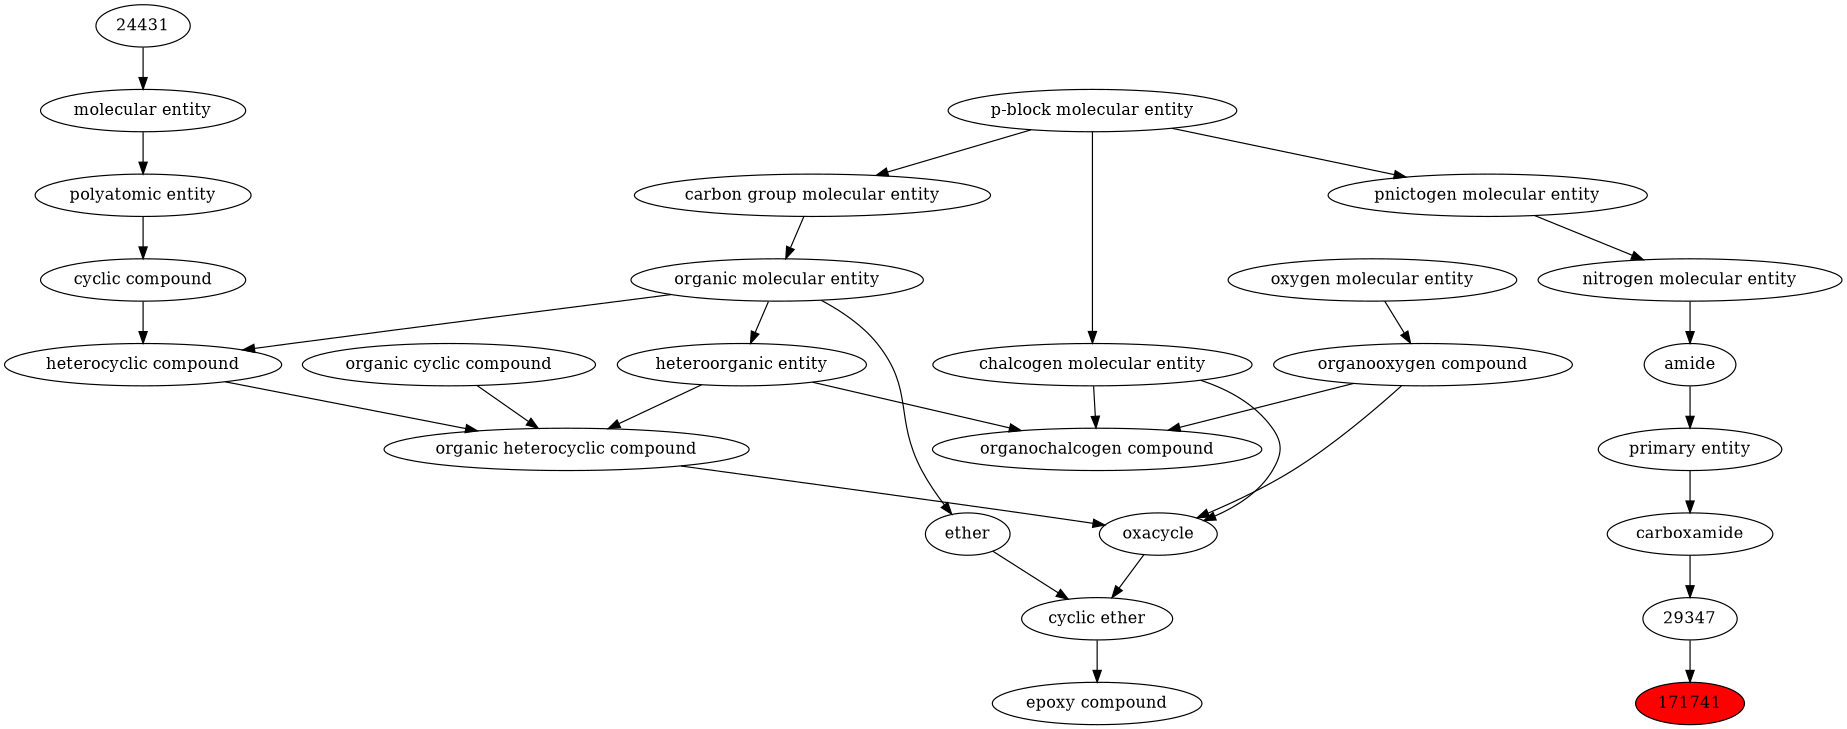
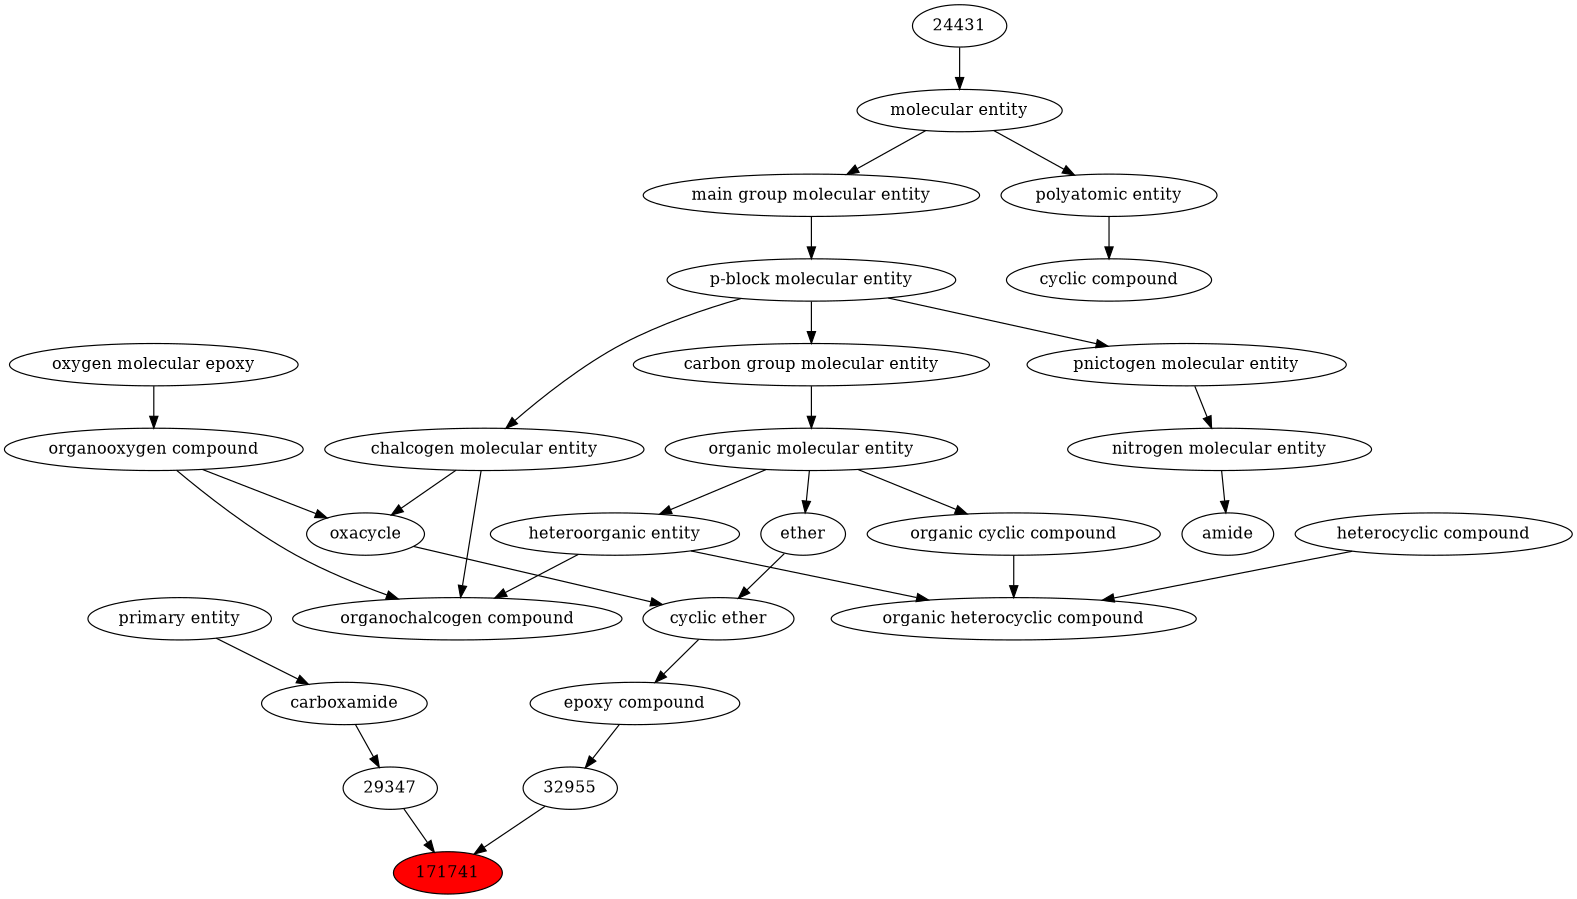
none -> (811, 195)
(1372, 280) -> (154, 365)
(143, 317) -> none
(463, 321) -> (907, 490)
(1690, 401) -> none
(887, 494) -> none
none -> (570, 788)
